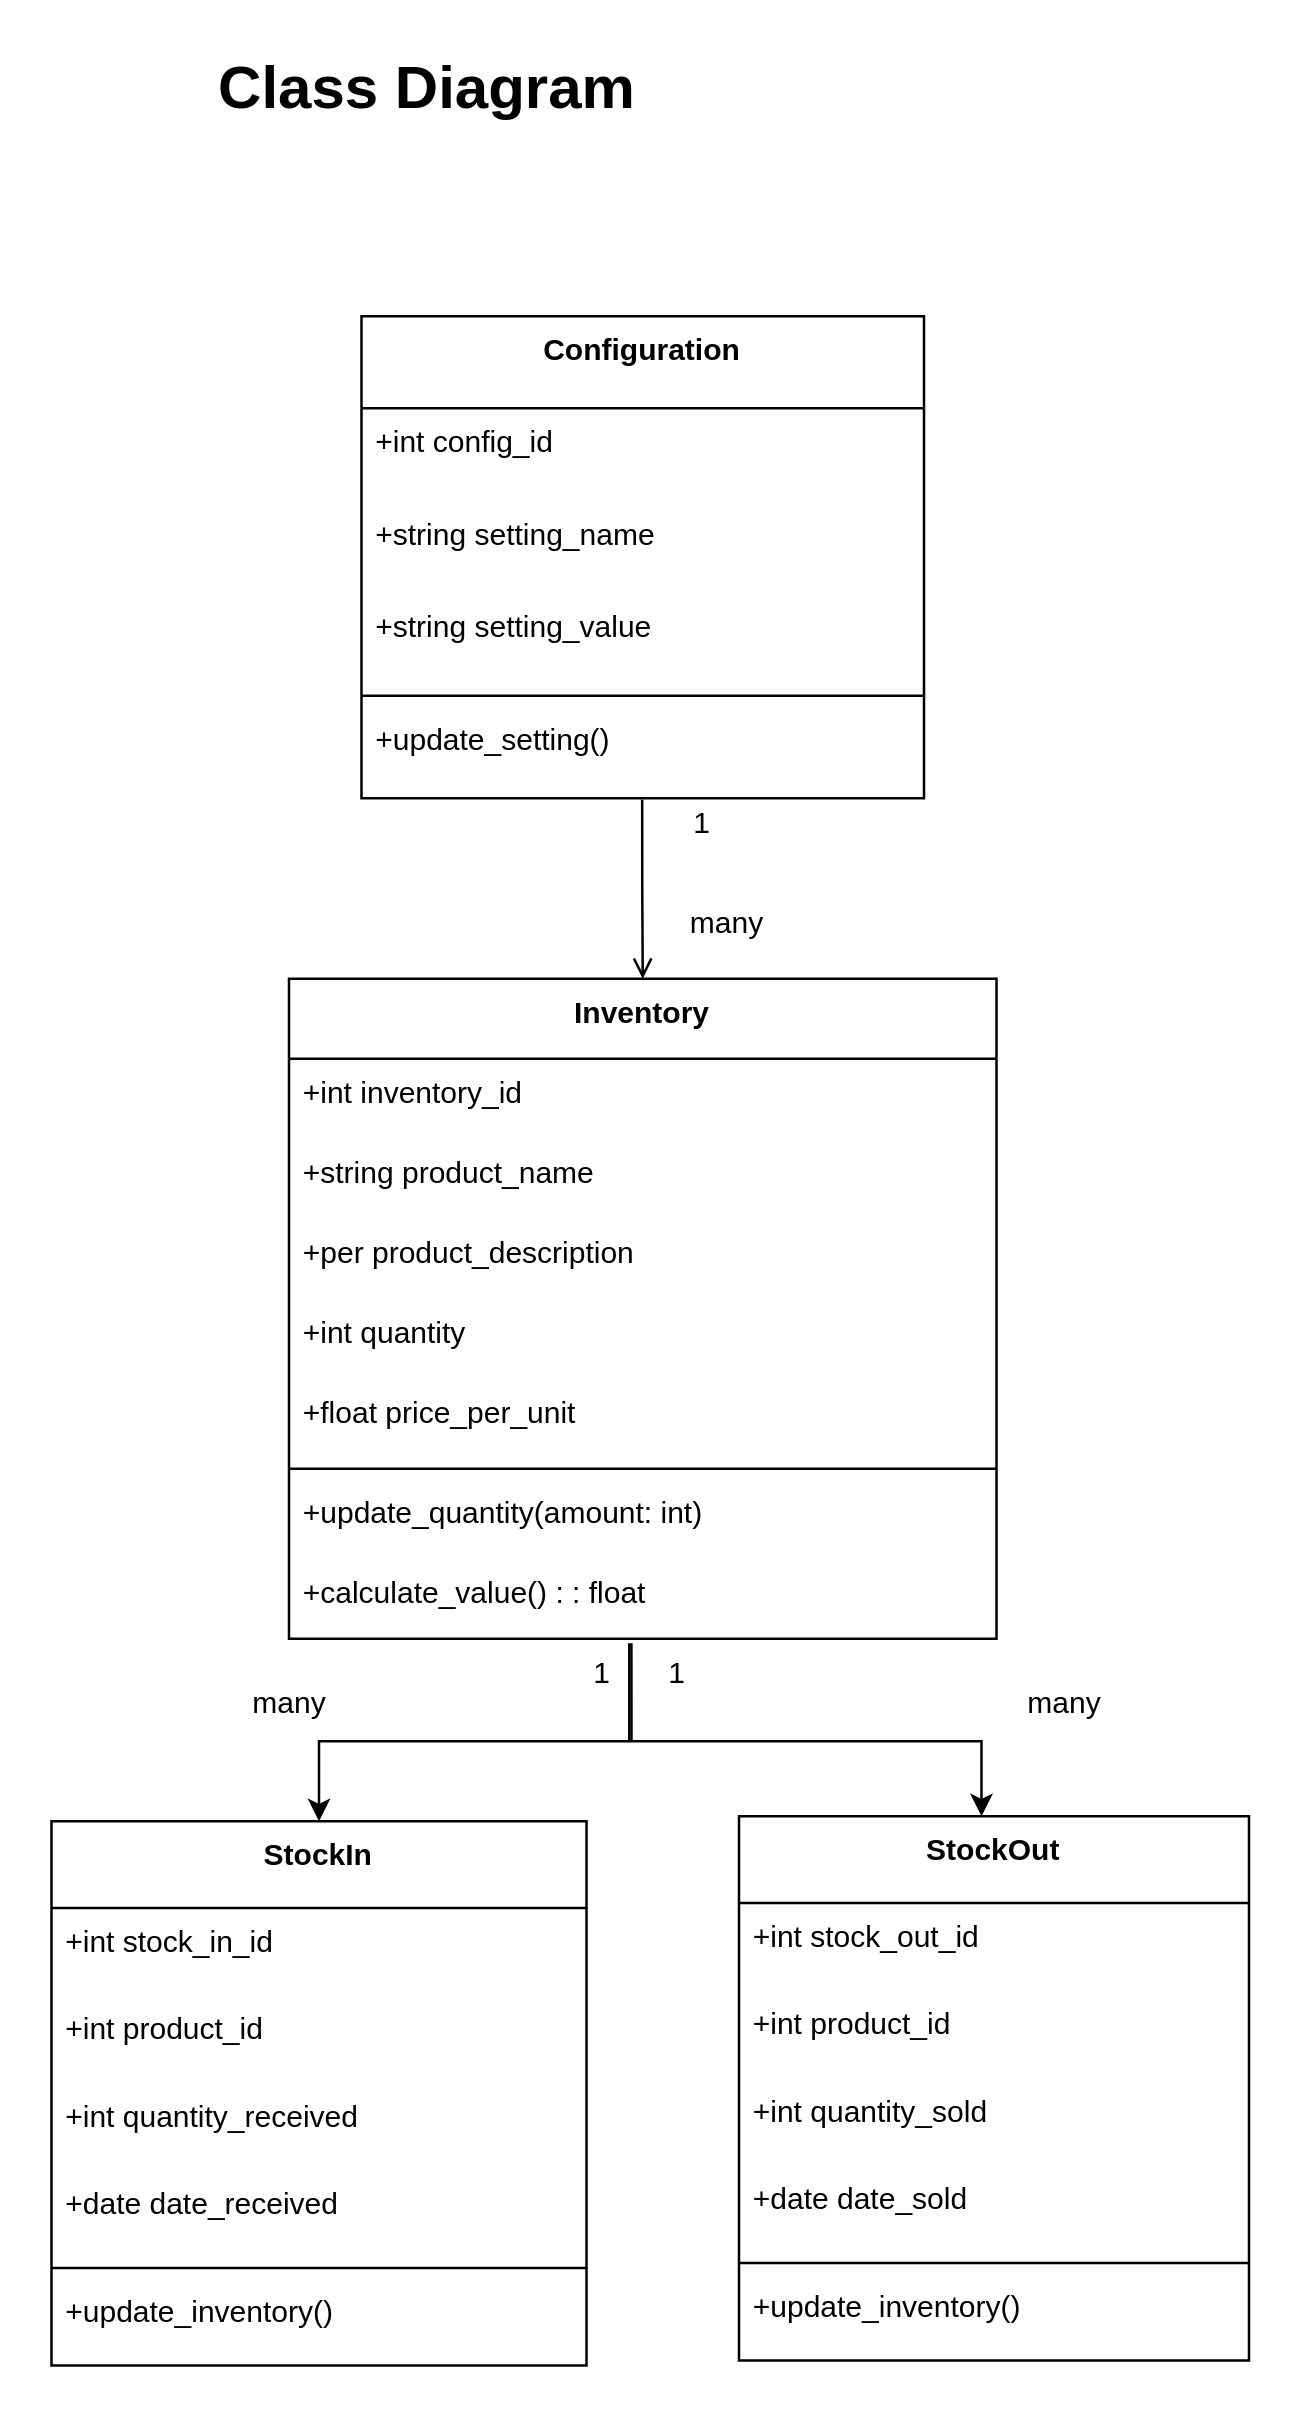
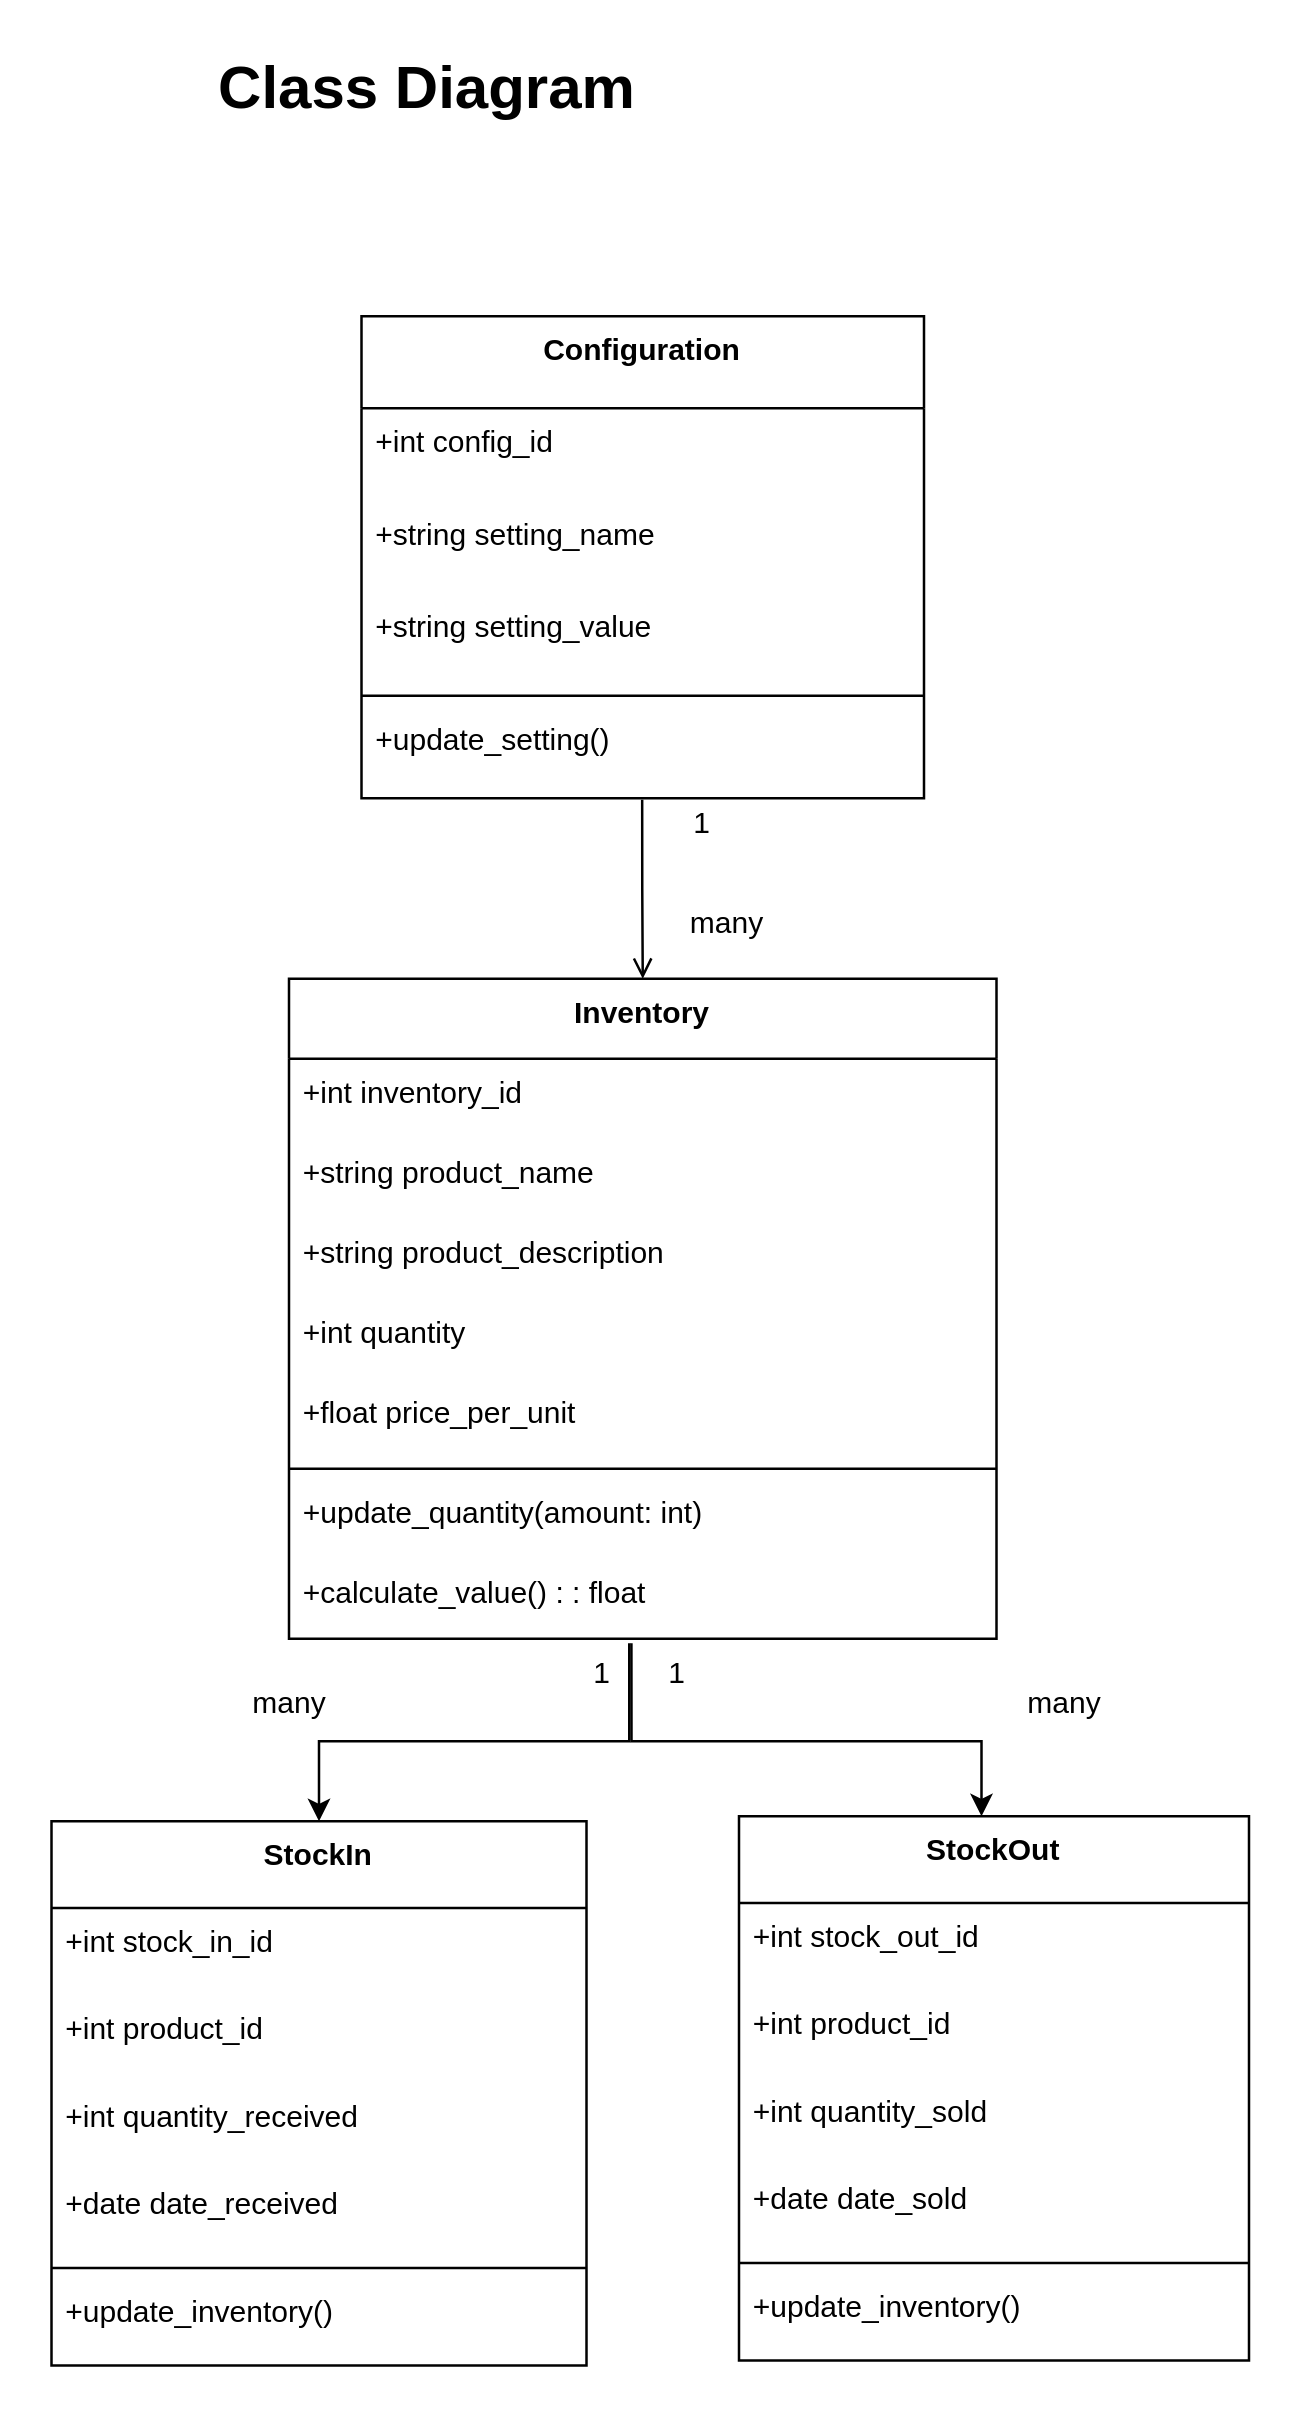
(492, 1253) -> (514, 1253)
